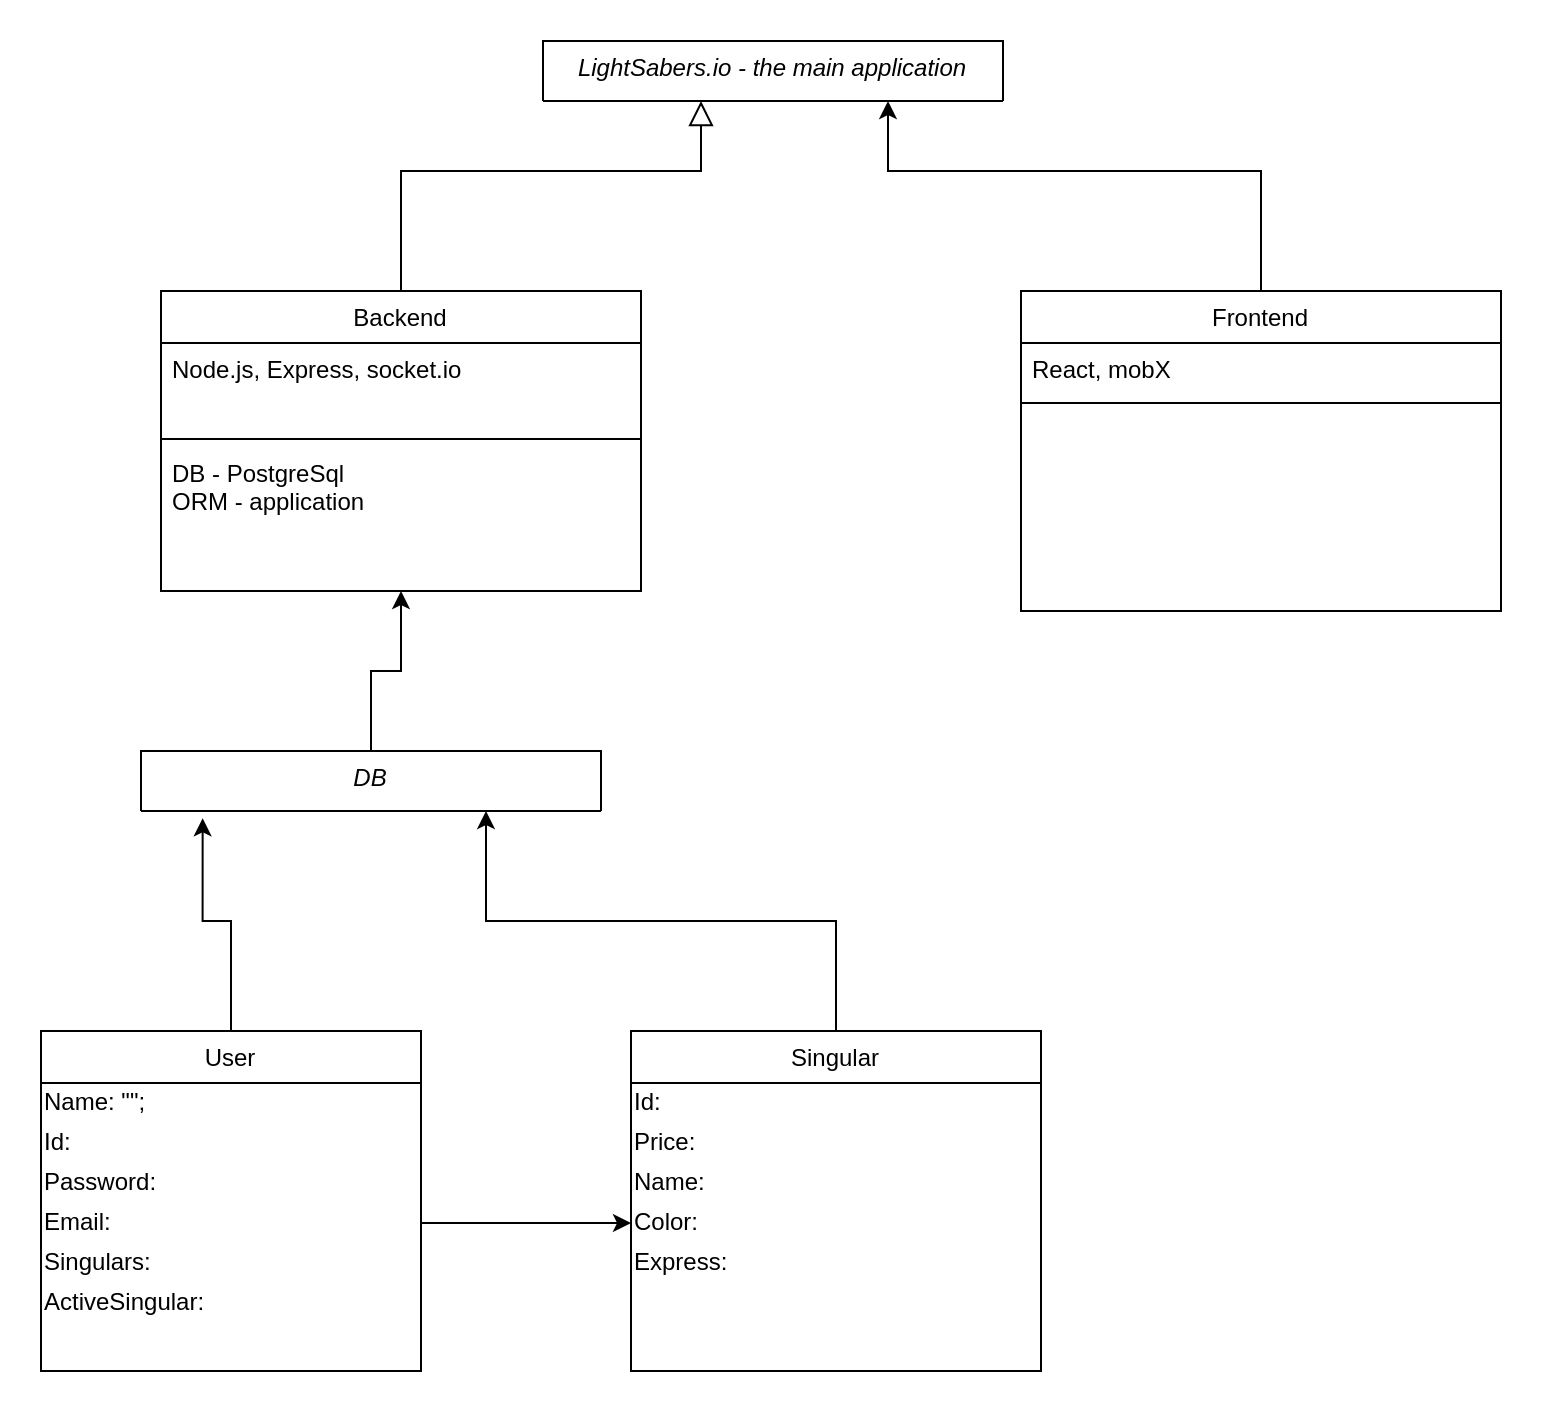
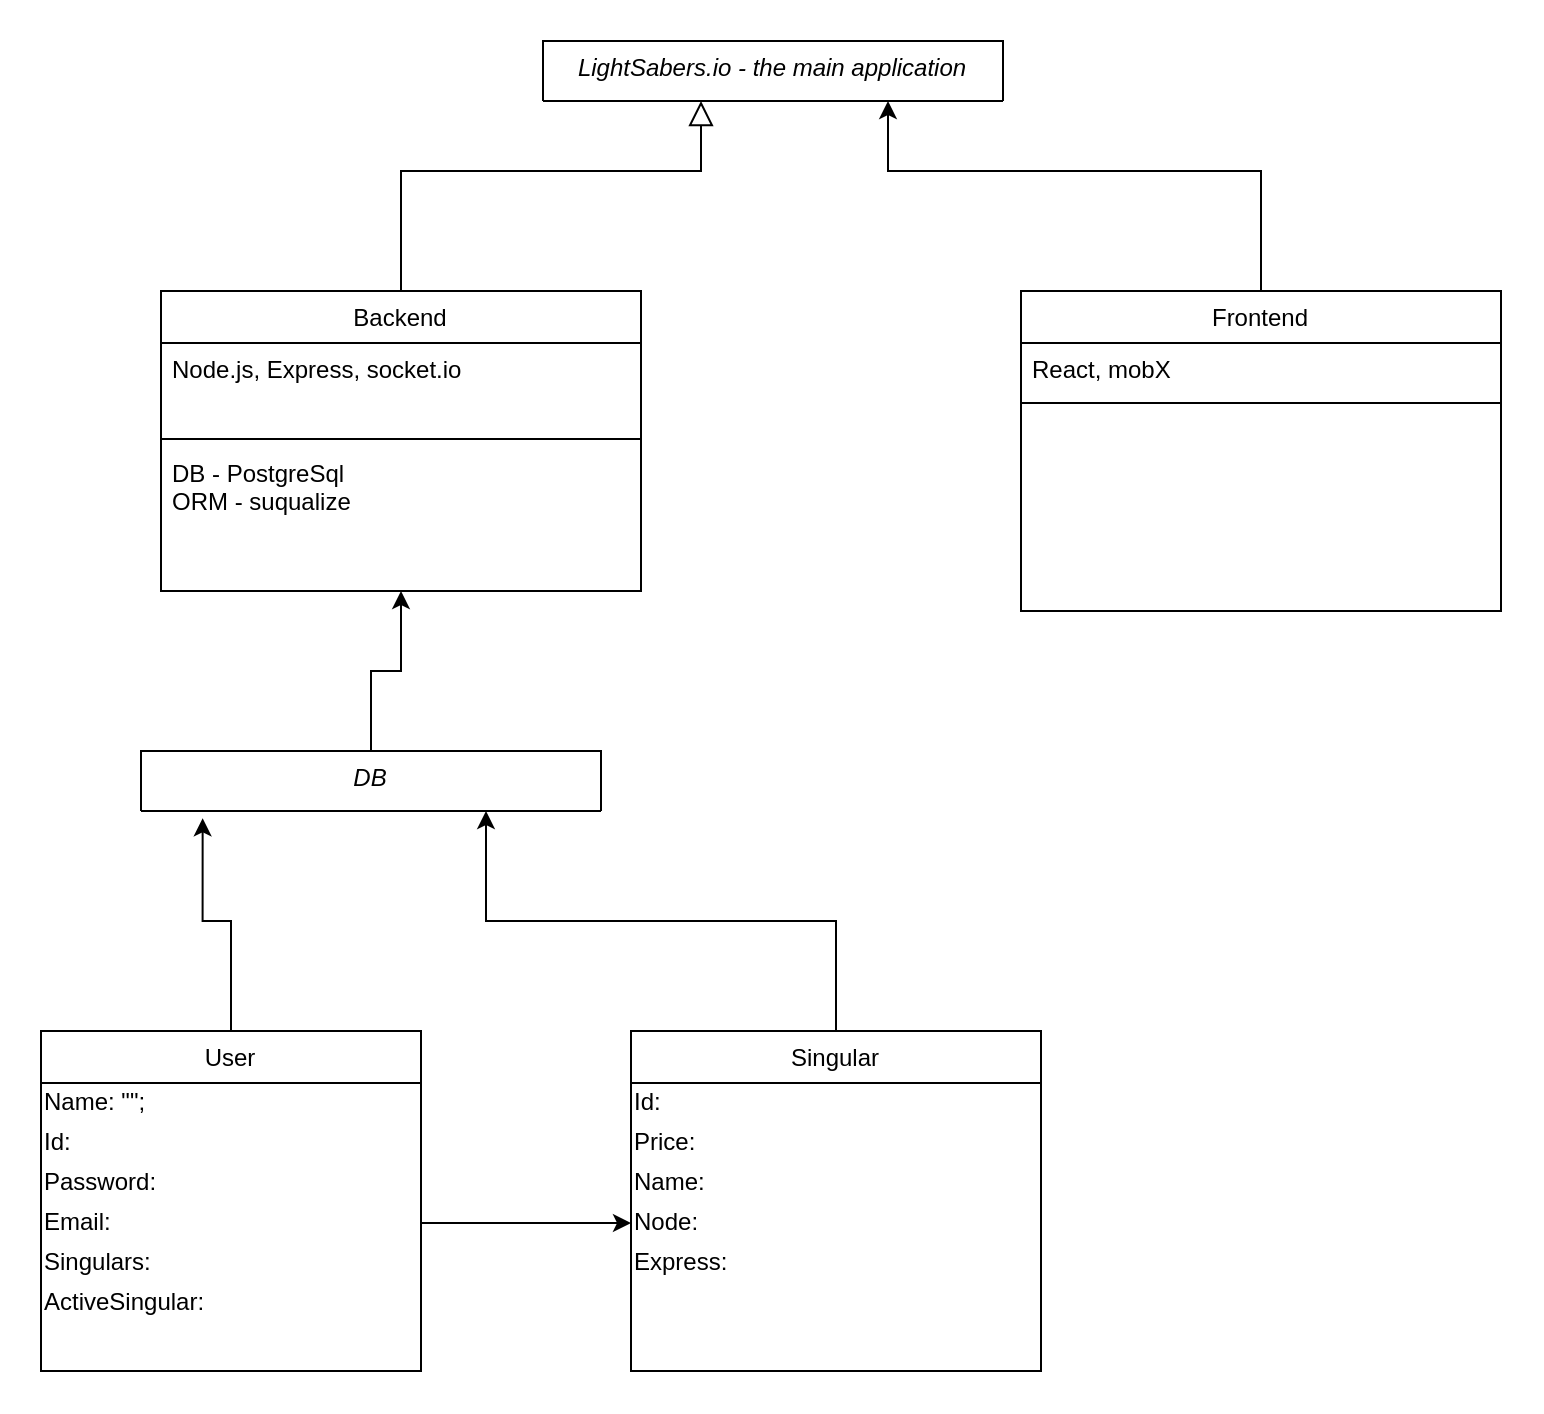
(263, 474) -> (263, 474)
(669, 1223) -> (665, 1223)
